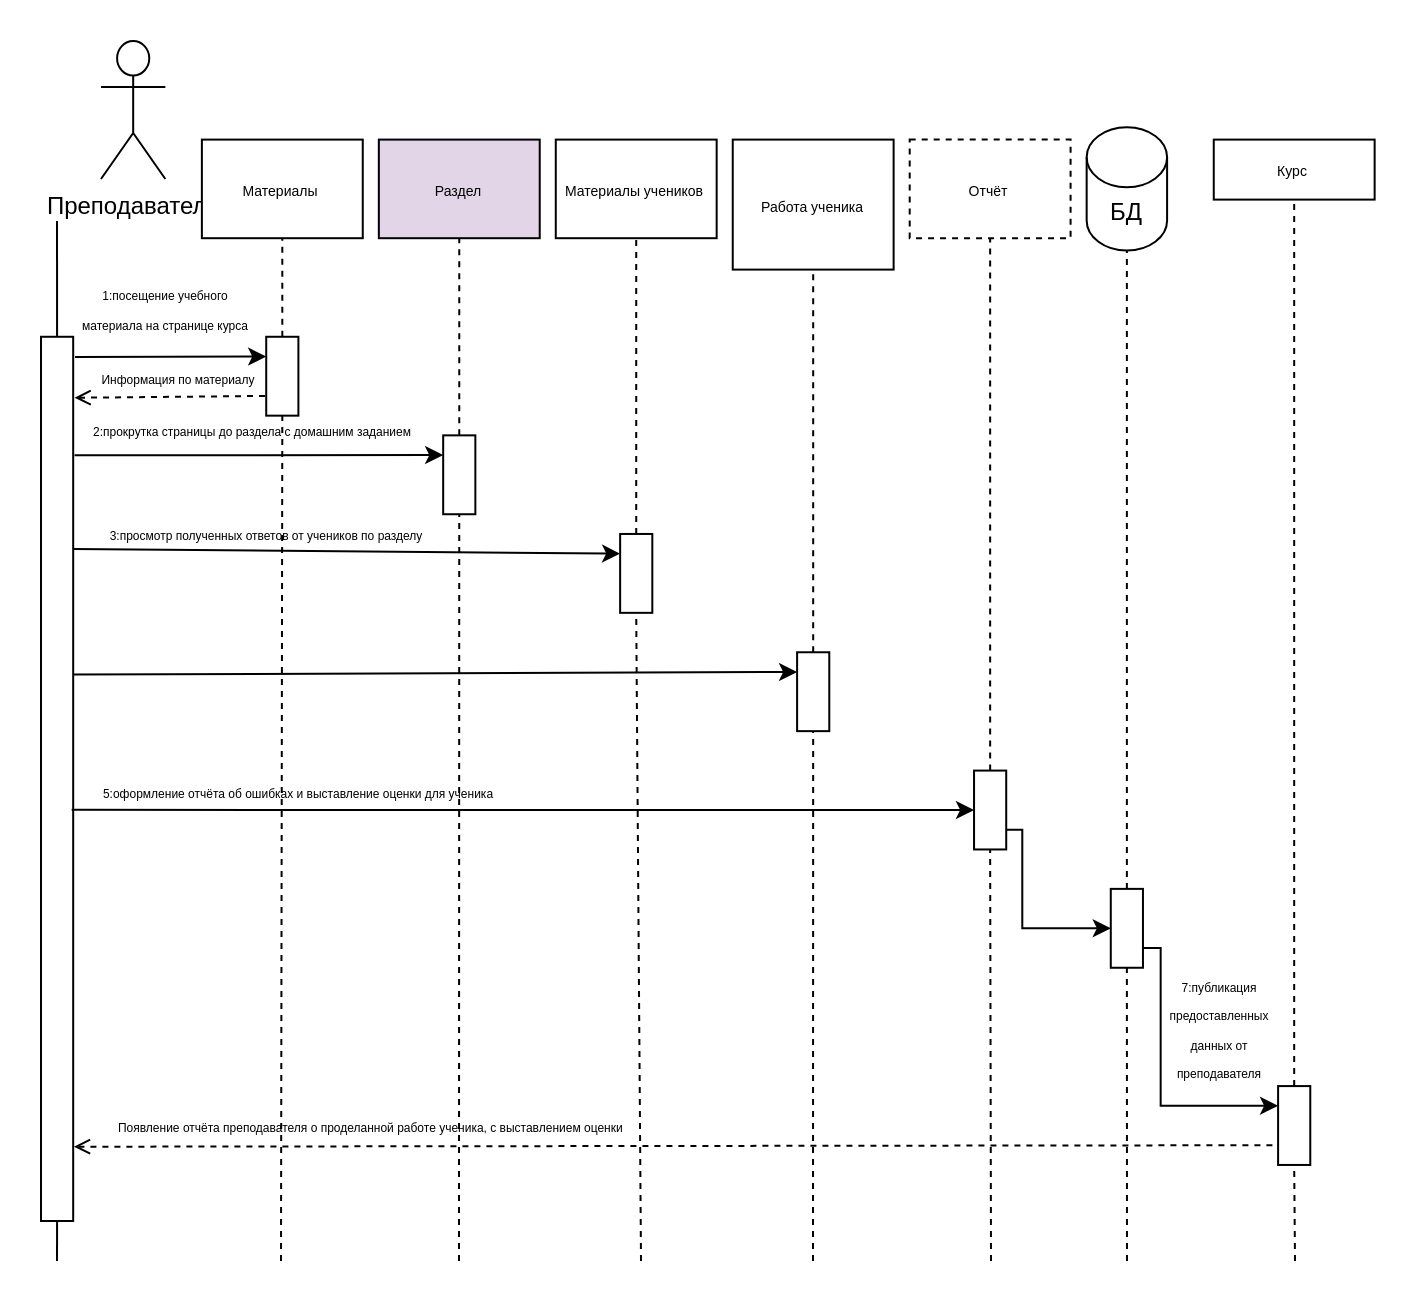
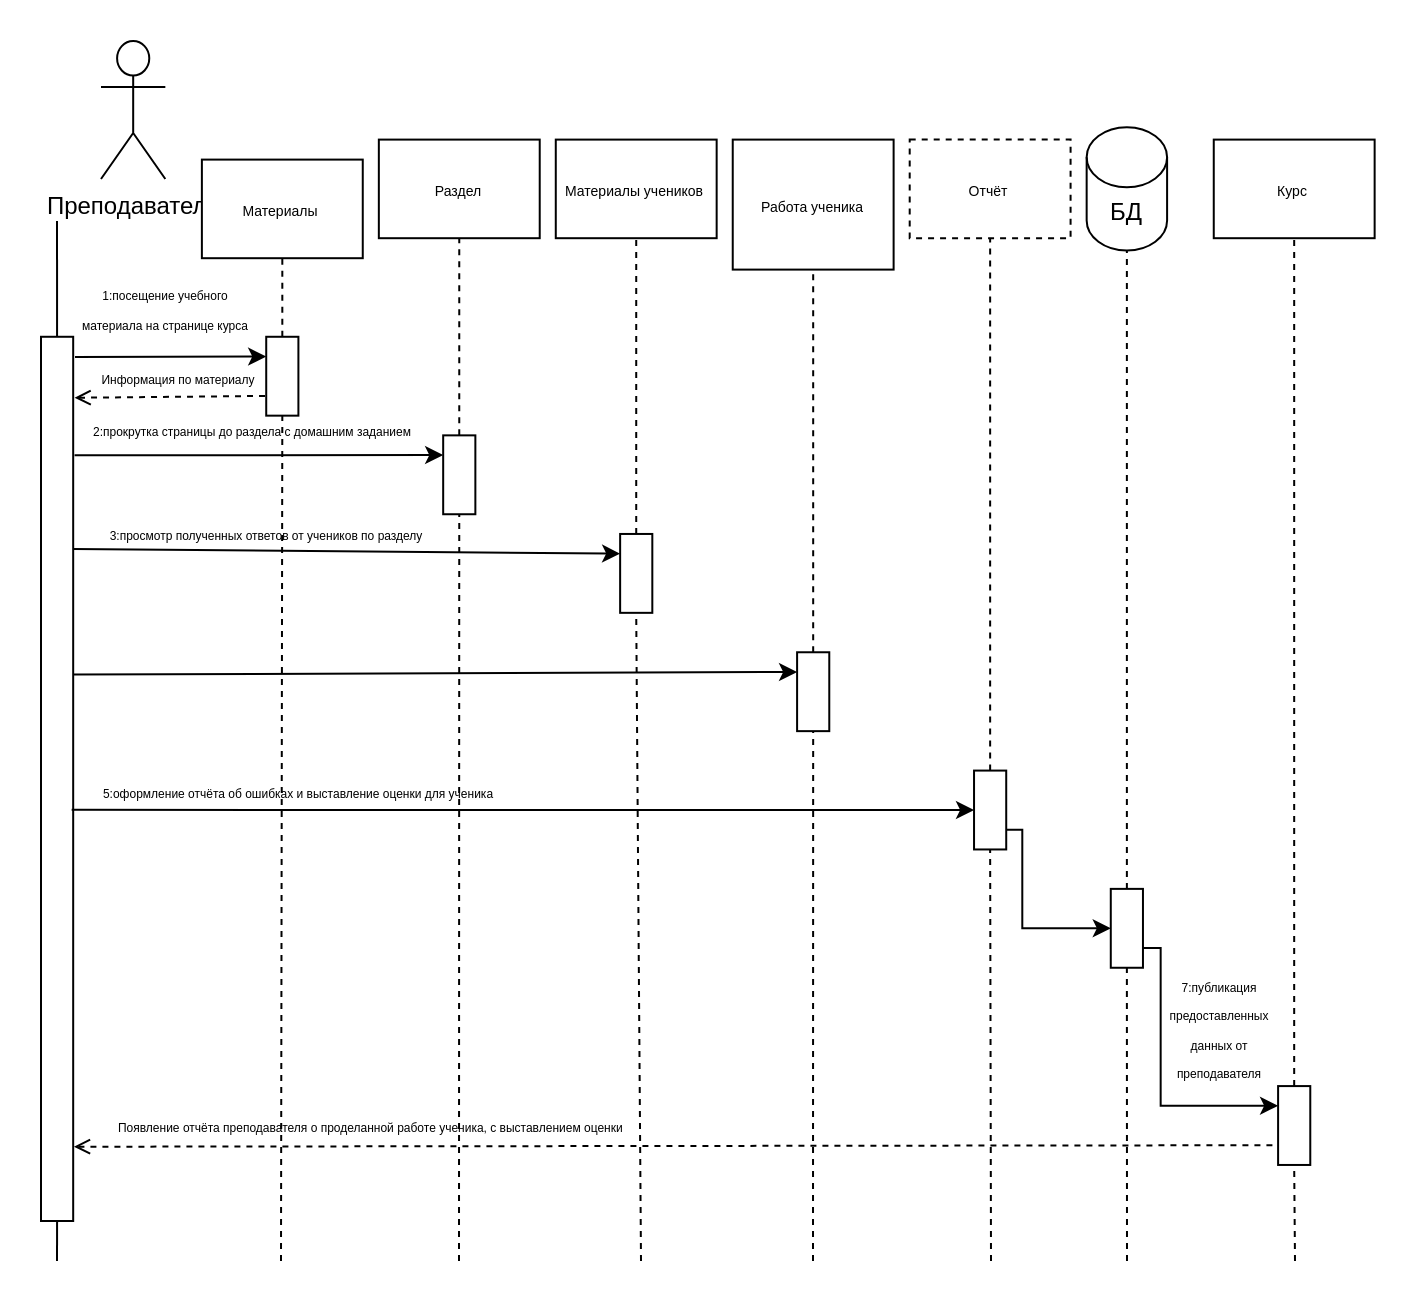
(1294, 170) -> (1294, 189)
(282, 189) -> (282, 209)
(459, 189) -> (459, 189)
